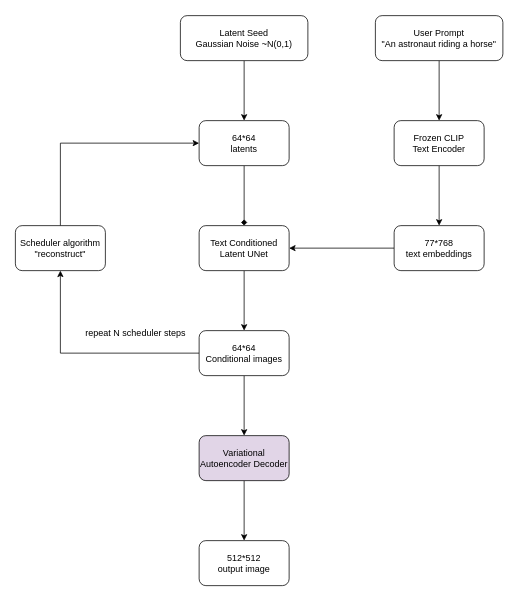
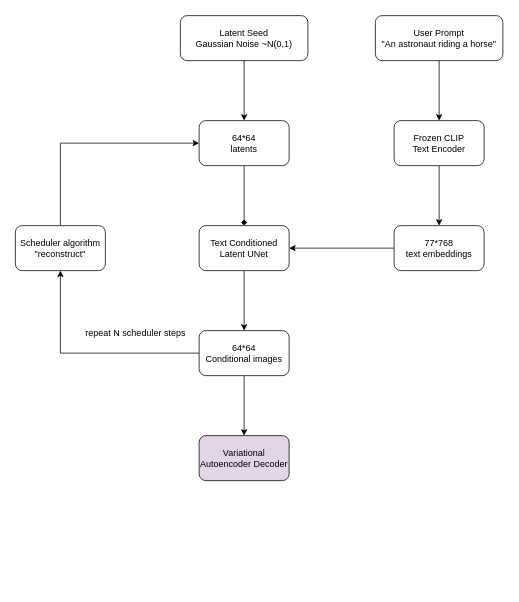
(244, 534) -> none
(244, 563) -> none
